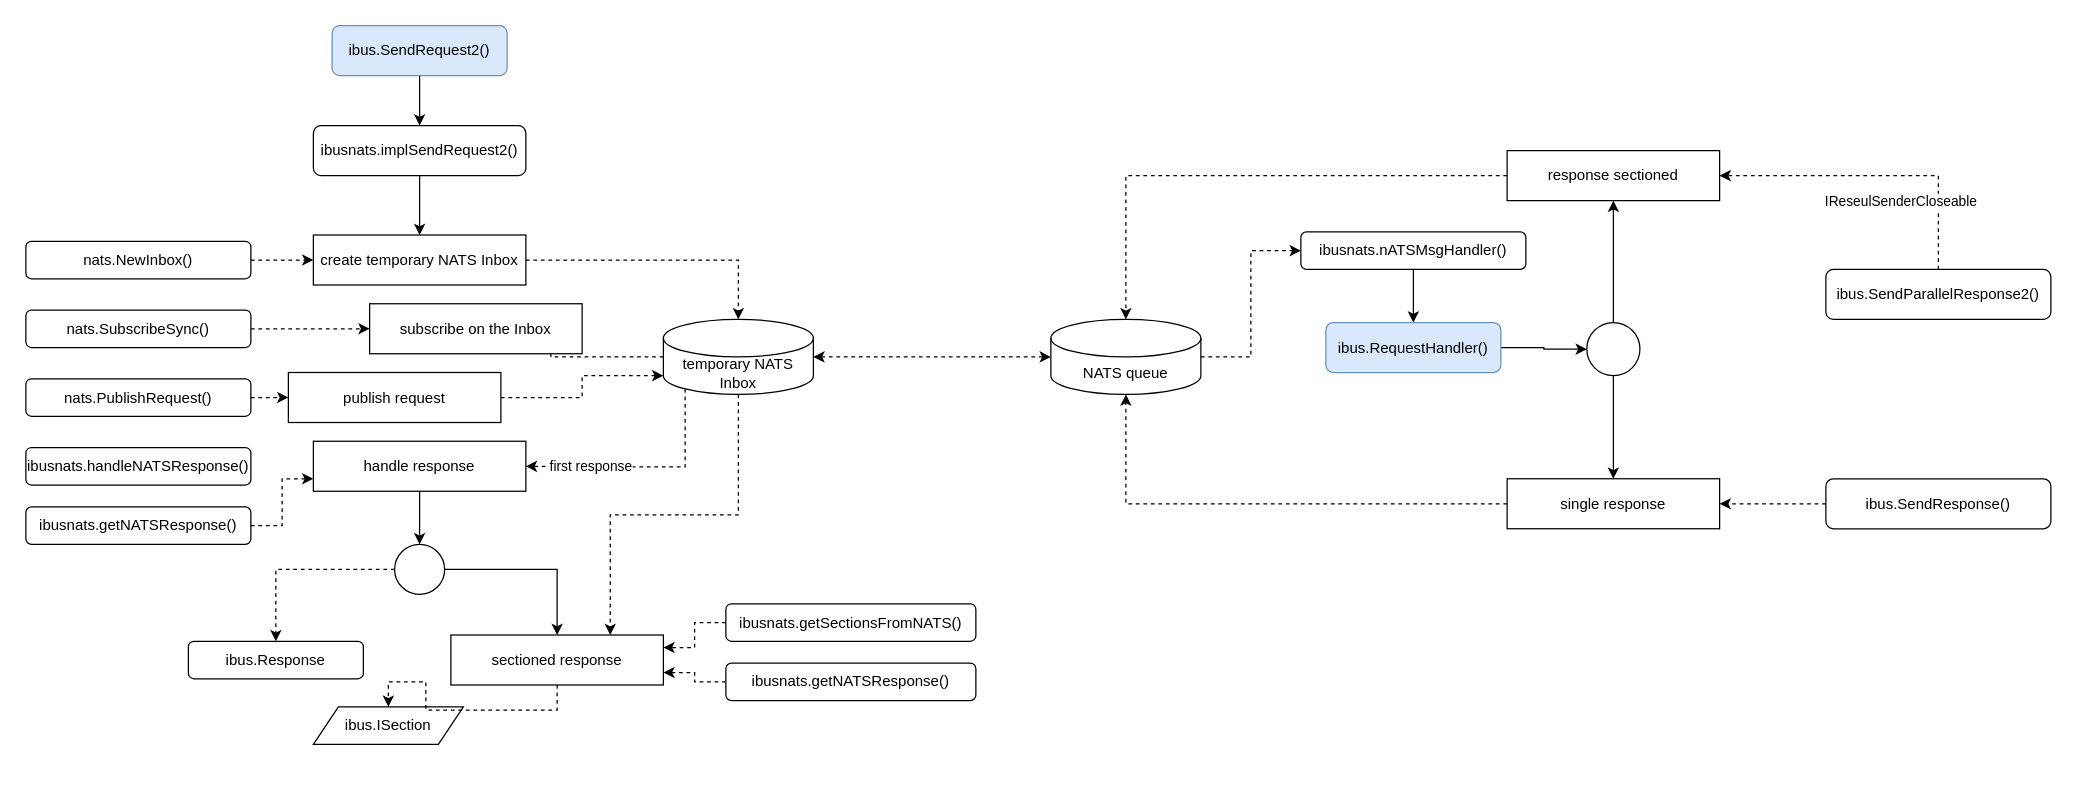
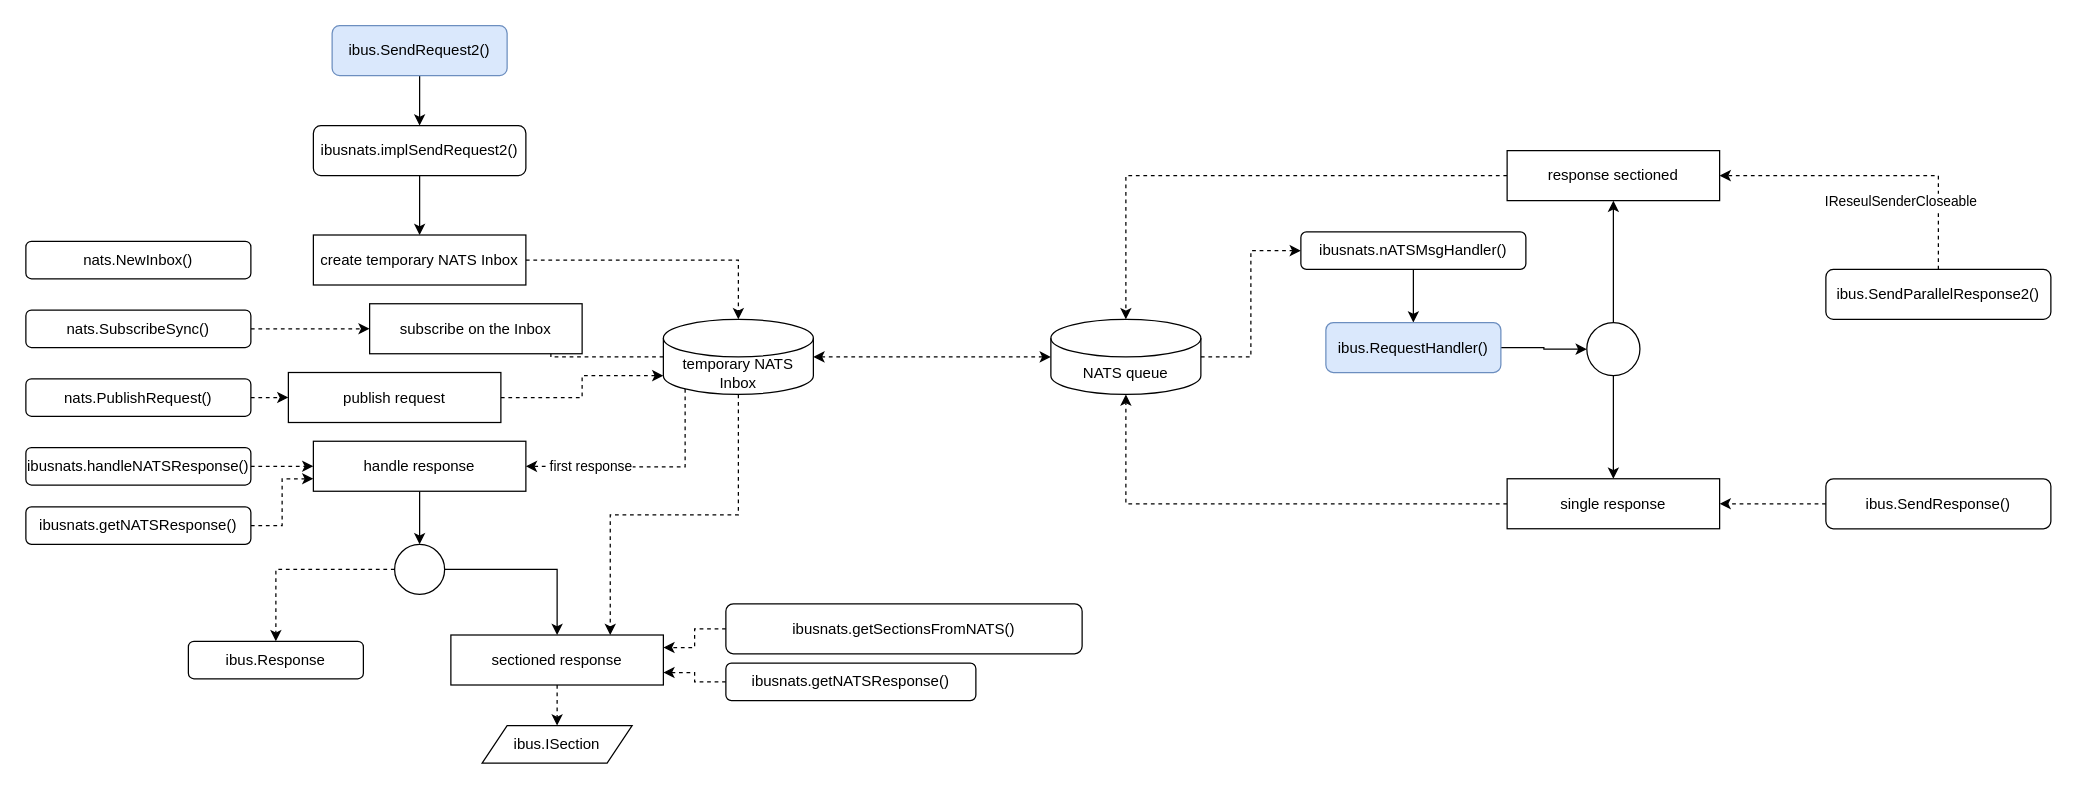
(278, 260) -> none
none -> (278, 466)
(851, 623) -> (904, 629)
(388, 726) -> (557, 744)
